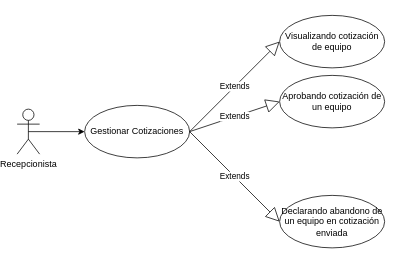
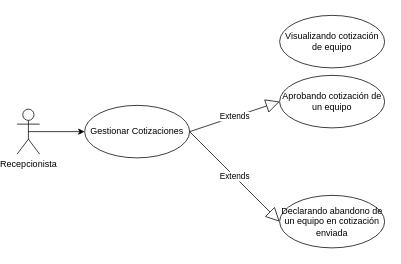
(231, 90) -> none
